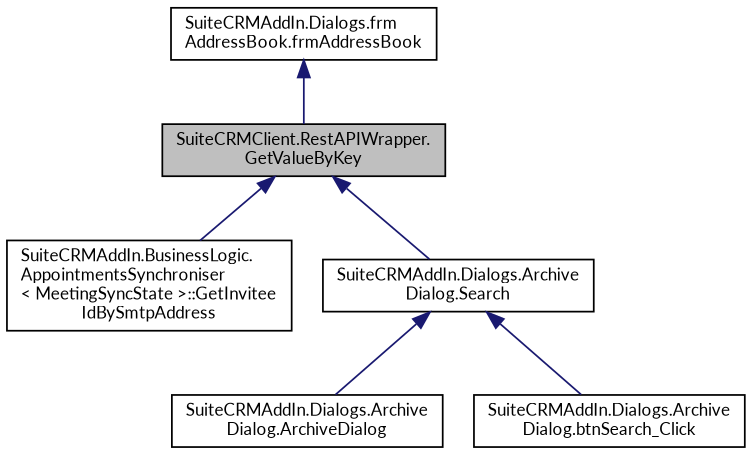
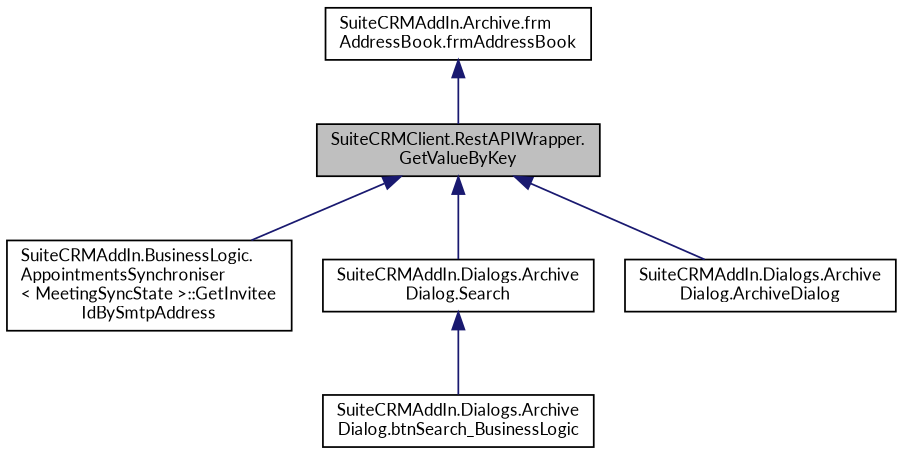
(304, 34) -> (458, 34)
(376, 359) -> (617, 221)
(609, 421) -> (458, 421)
